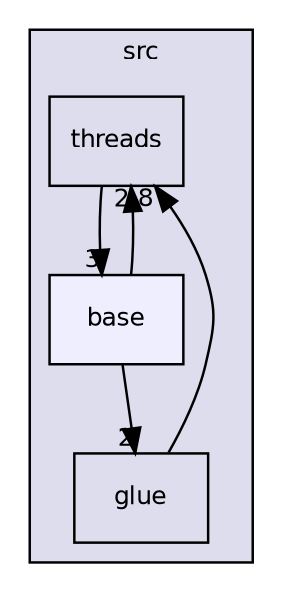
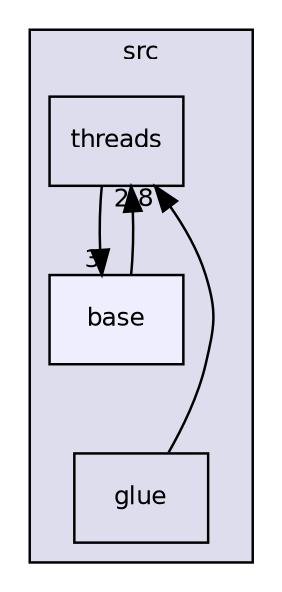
(127, 397) -> none
